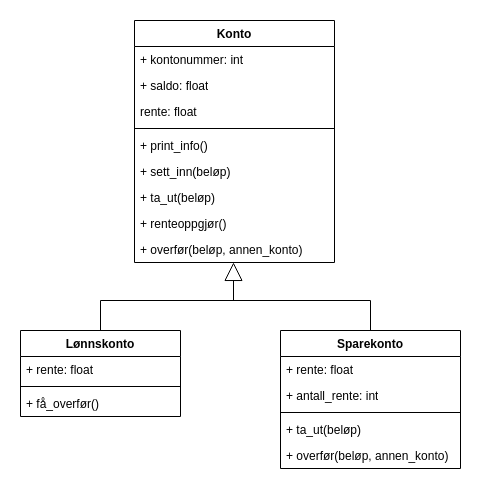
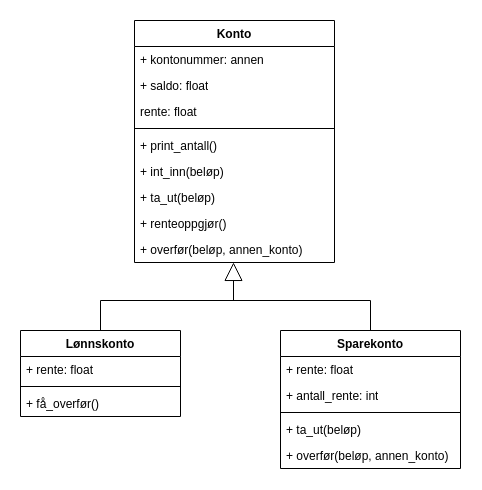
(195, 61) -> (203, 61)
(183, 147) -> (188, 147)
(193, 173) -> (188, 173)
